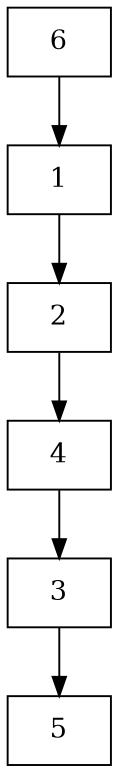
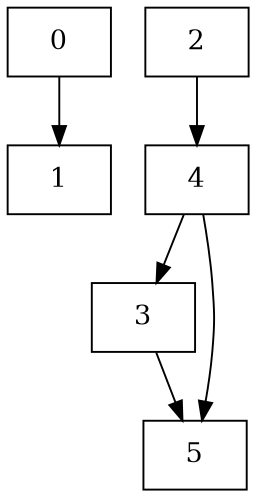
(59, 42) -> (59, 42)
(59, 239) -> none
none -> (214, 308)
